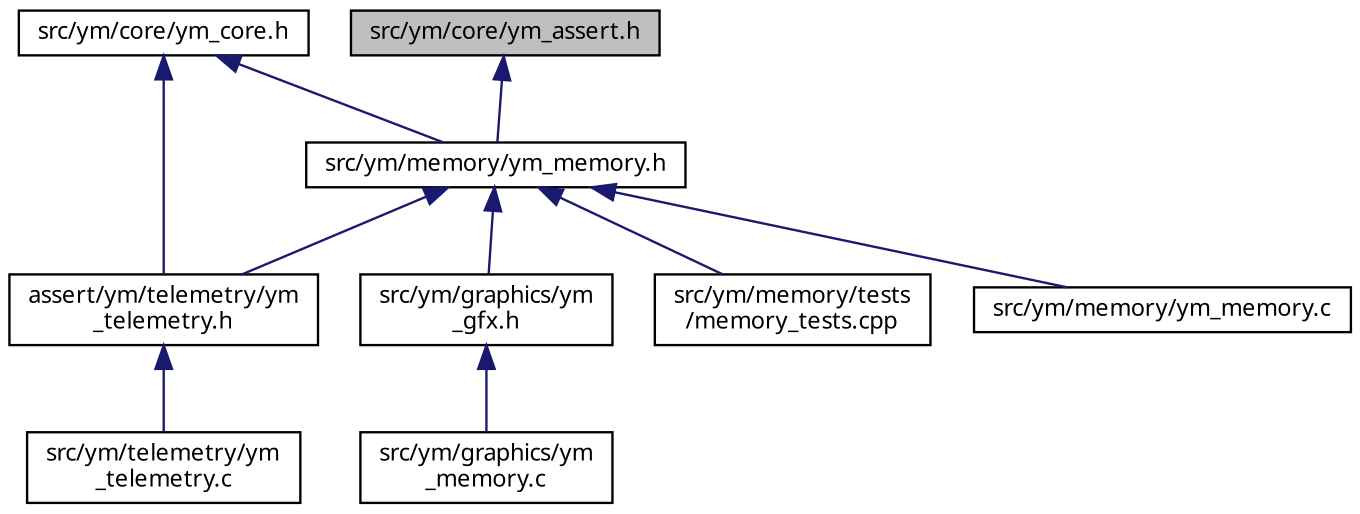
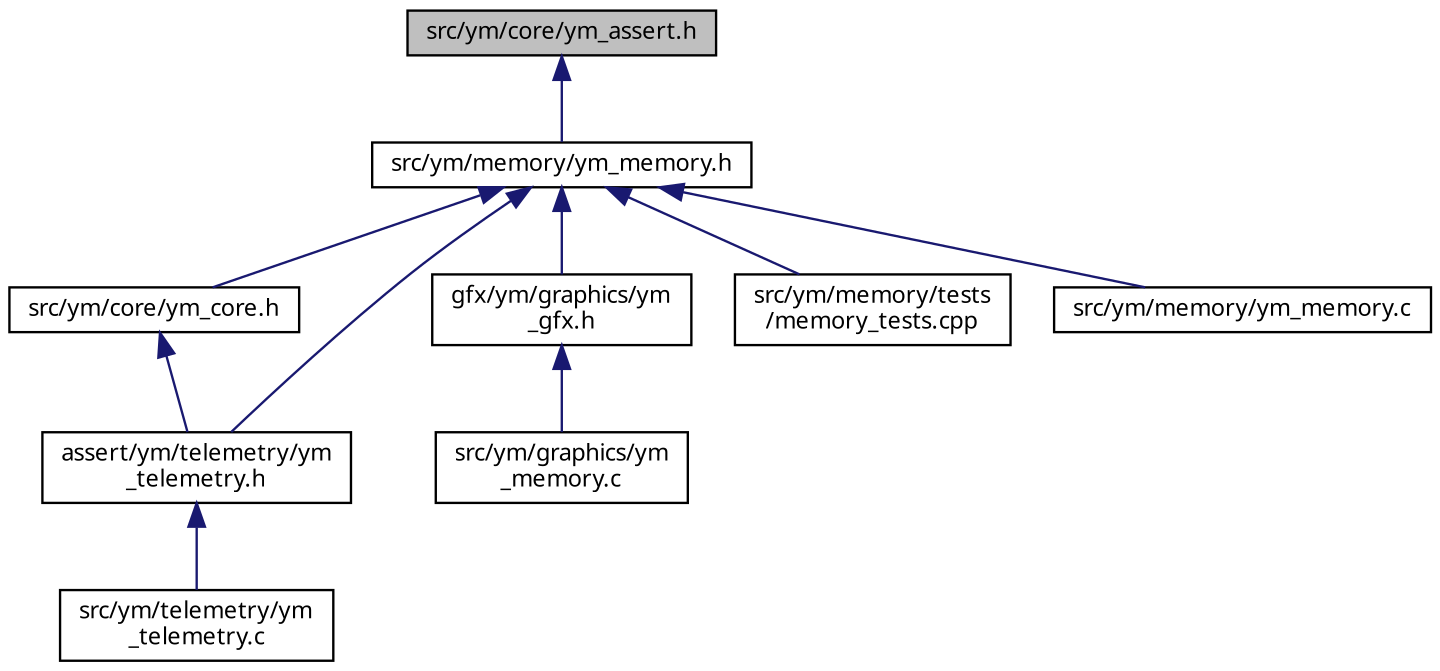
(341, 103) -> (346, 241)
(486, 310) -> (562, 310)
